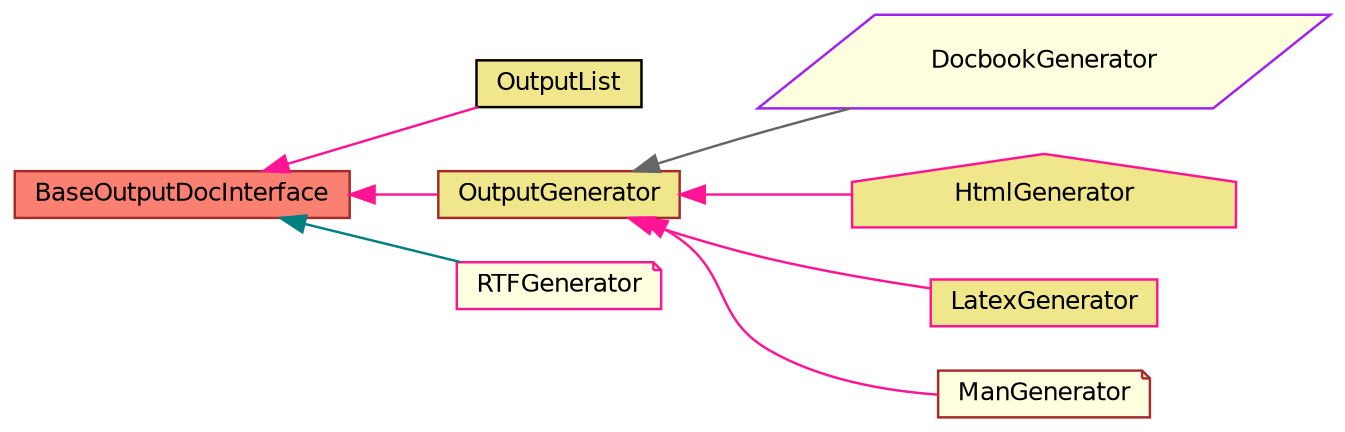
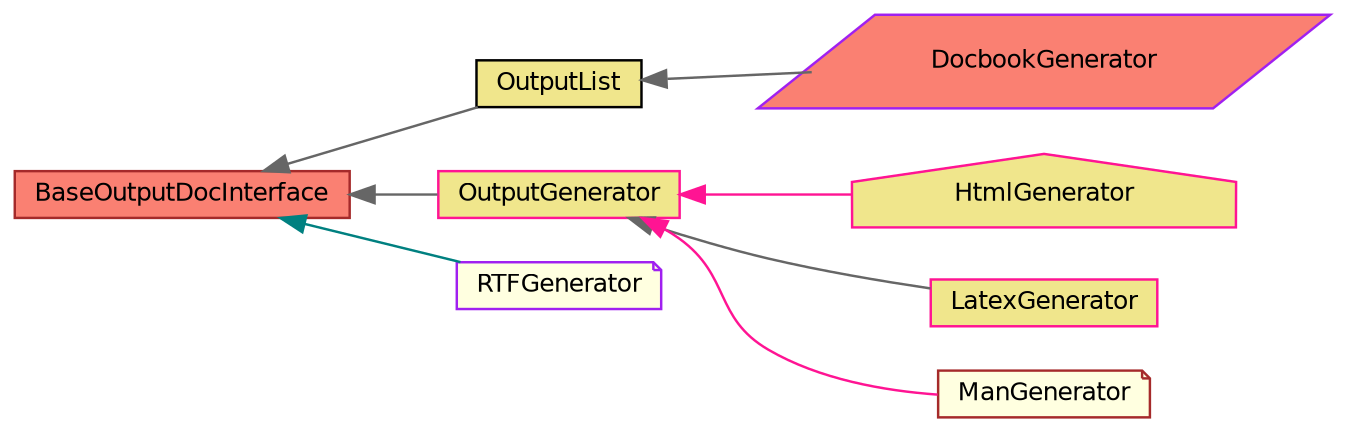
(1044, 62) -> (1044, 62)
(754, 135) -> (740, 76)
(383, 136) -> (383, 136)
(406, 195) -> (406, 195)
(559, 195) -> (559, 195)
(790, 263) -> (790, 263)
(559, 286) -> (559, 286)
